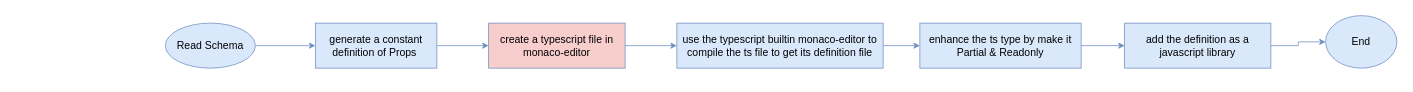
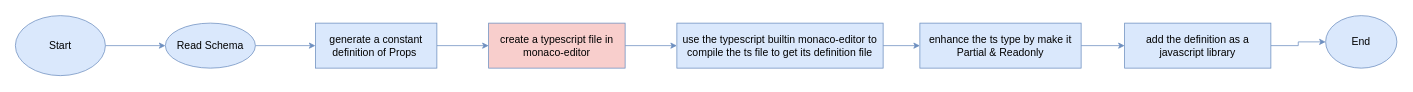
none -> (60, 45)
none -> (132, 45)
